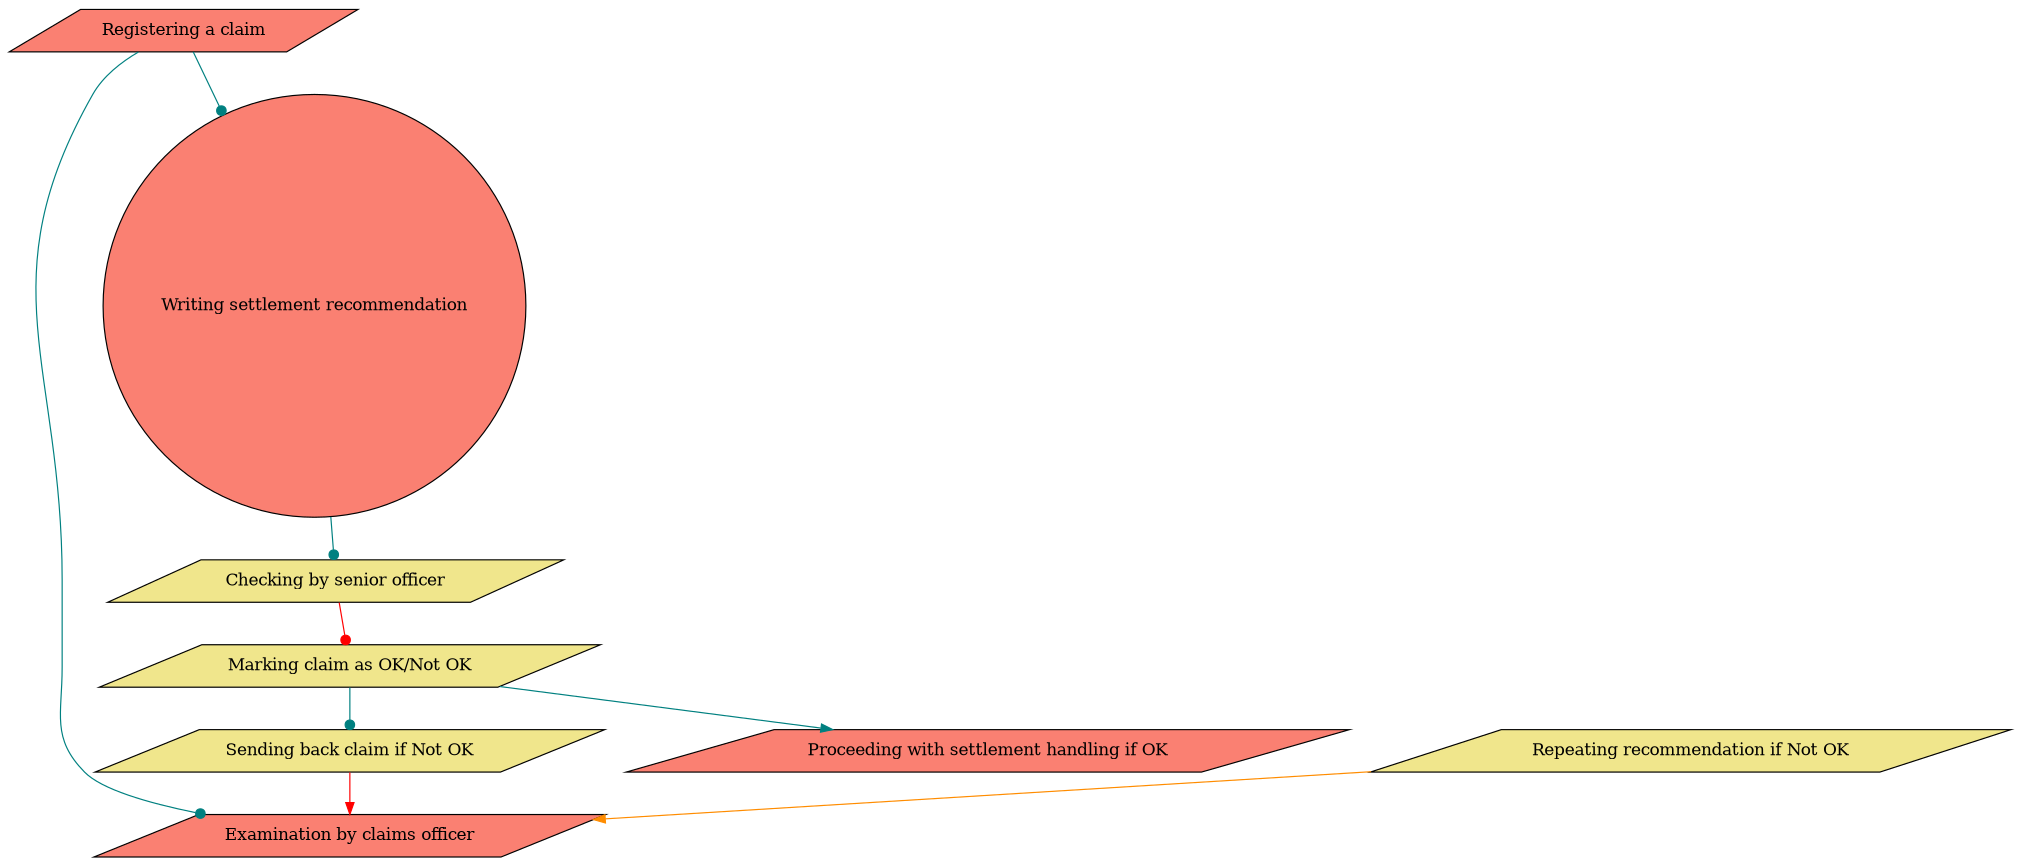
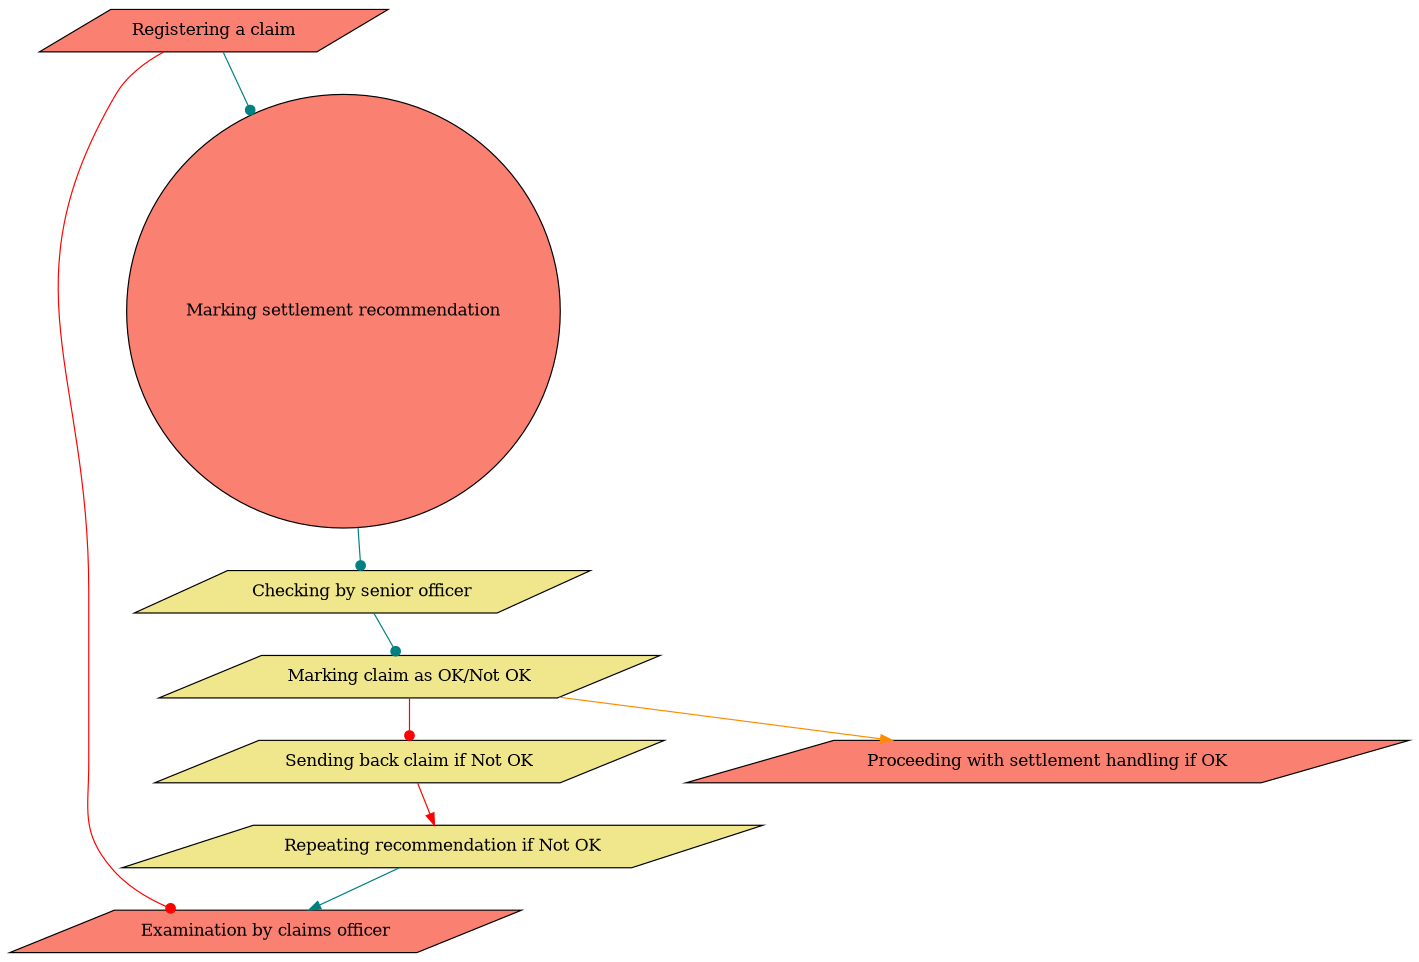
(314, 306) -> (343, 311)
(54, 459) -> (81, 480)
(342, 619) -> (384, 630)
(350, 704) -> (409, 715)
(660, 707) -> (720, 718)
(350, 788) -> (424, 799)
(988, 795) -> (359, 886)
